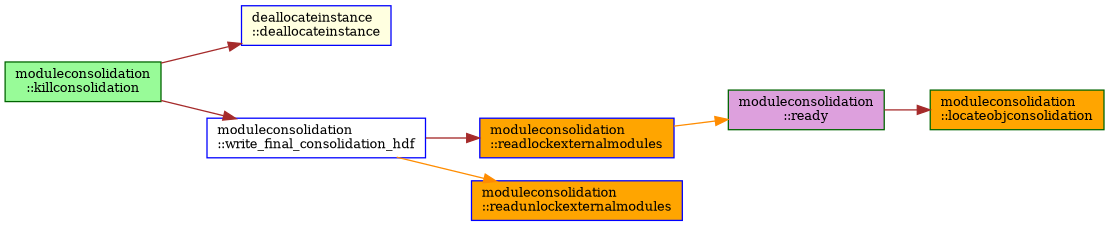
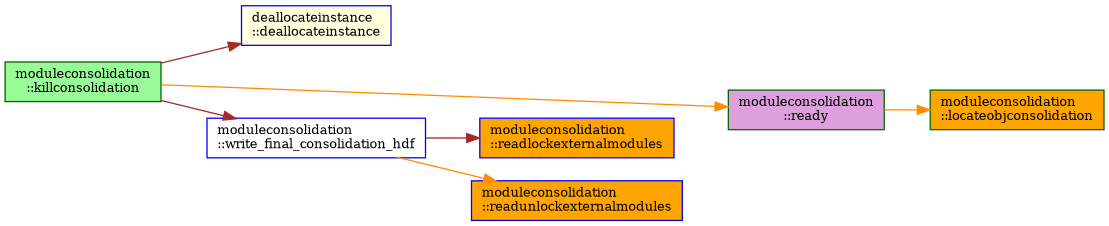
(901, 110) -> (901, 110)
(695, 124) -> (438, 96)
